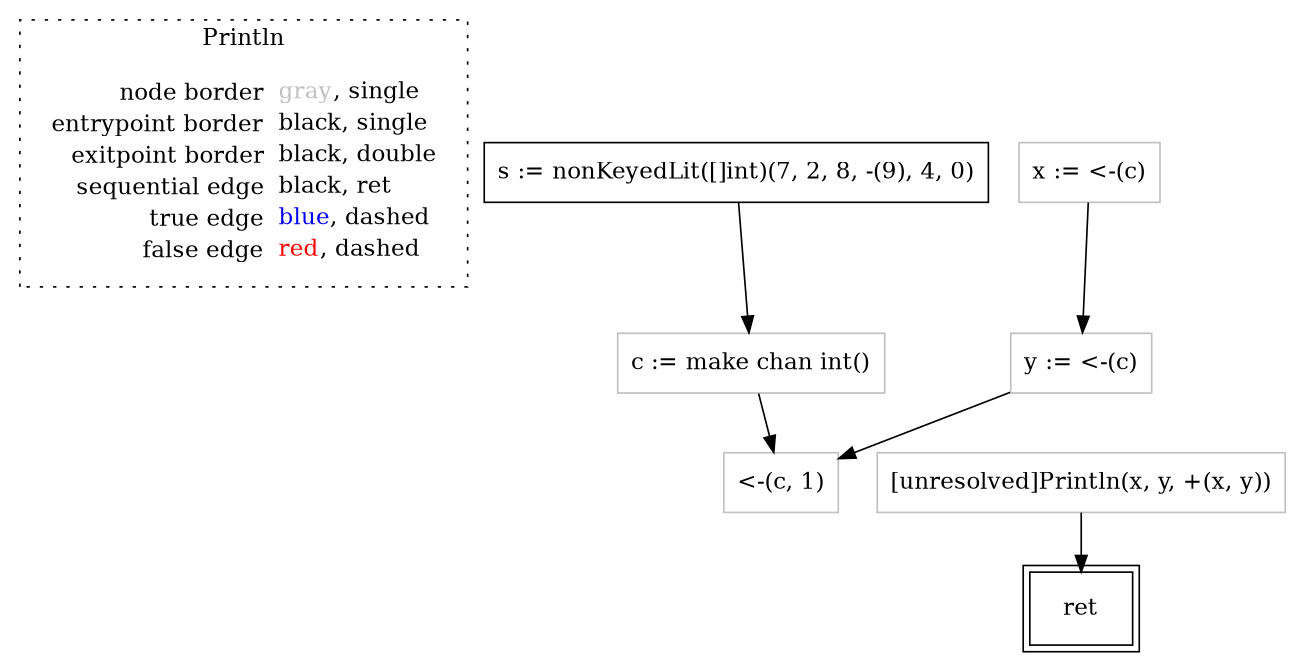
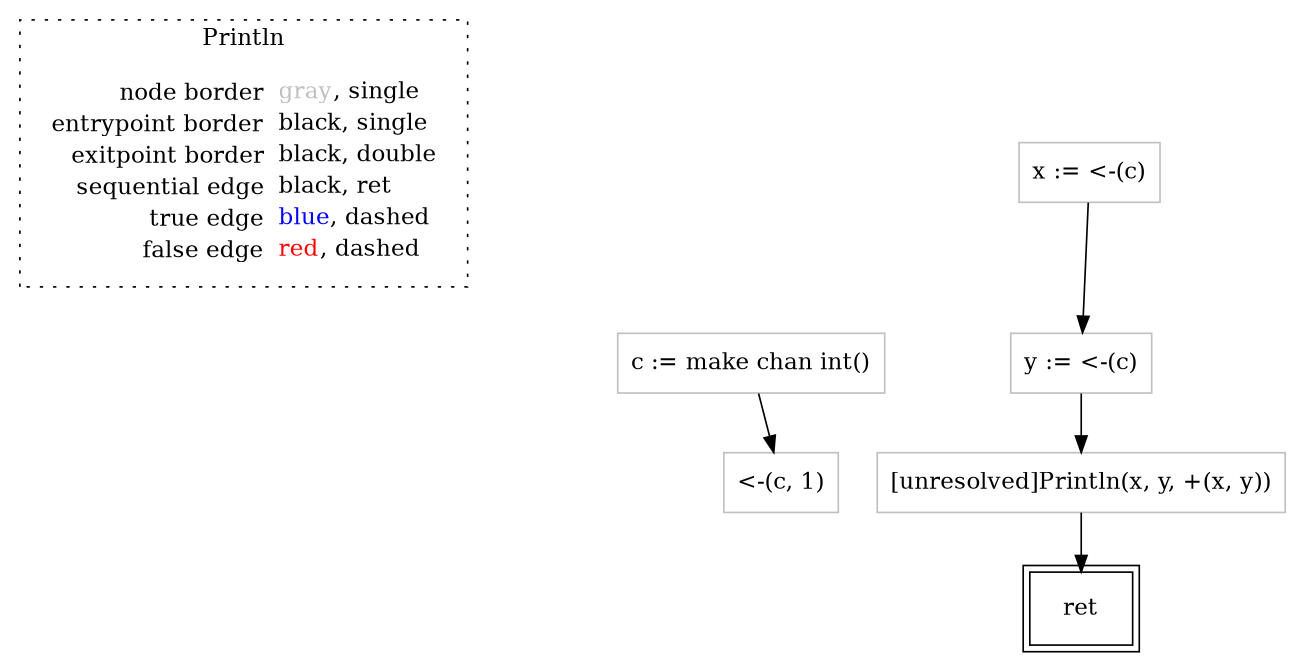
(736, 172) -> none
(932, 422) -> (1081, 415)
